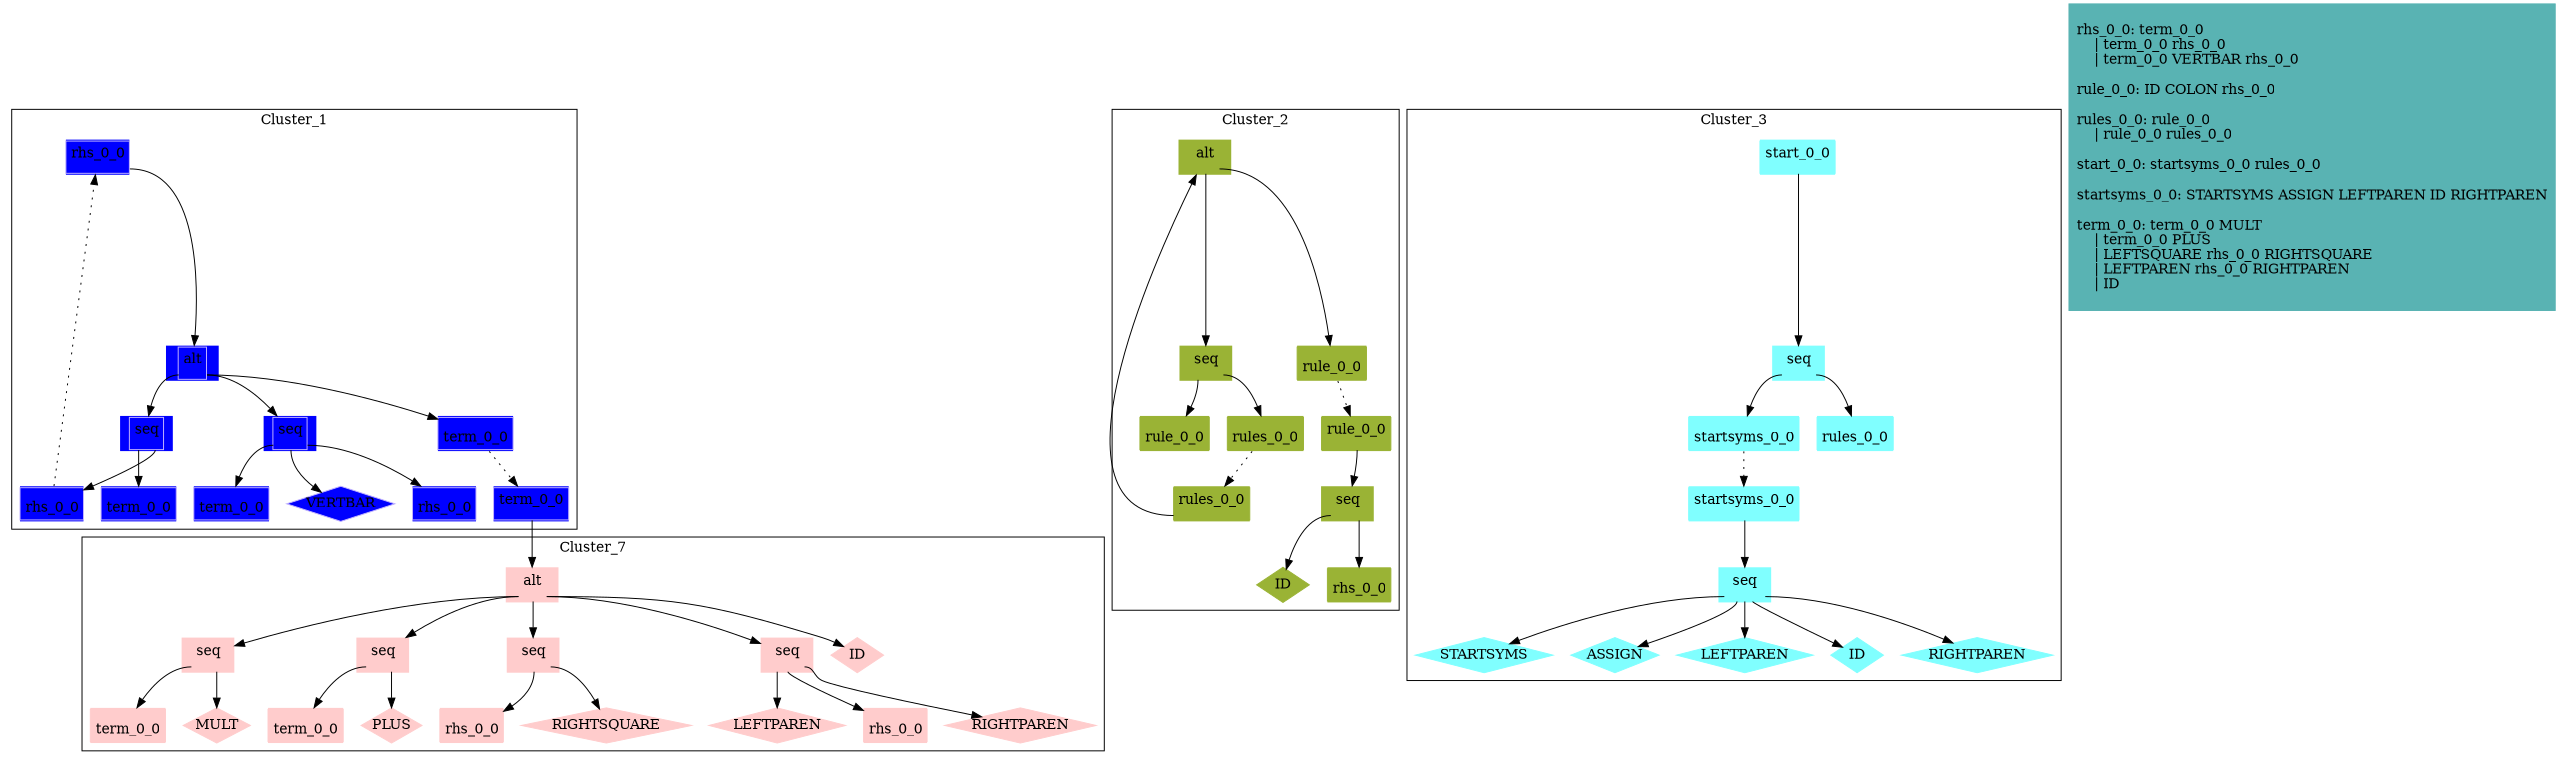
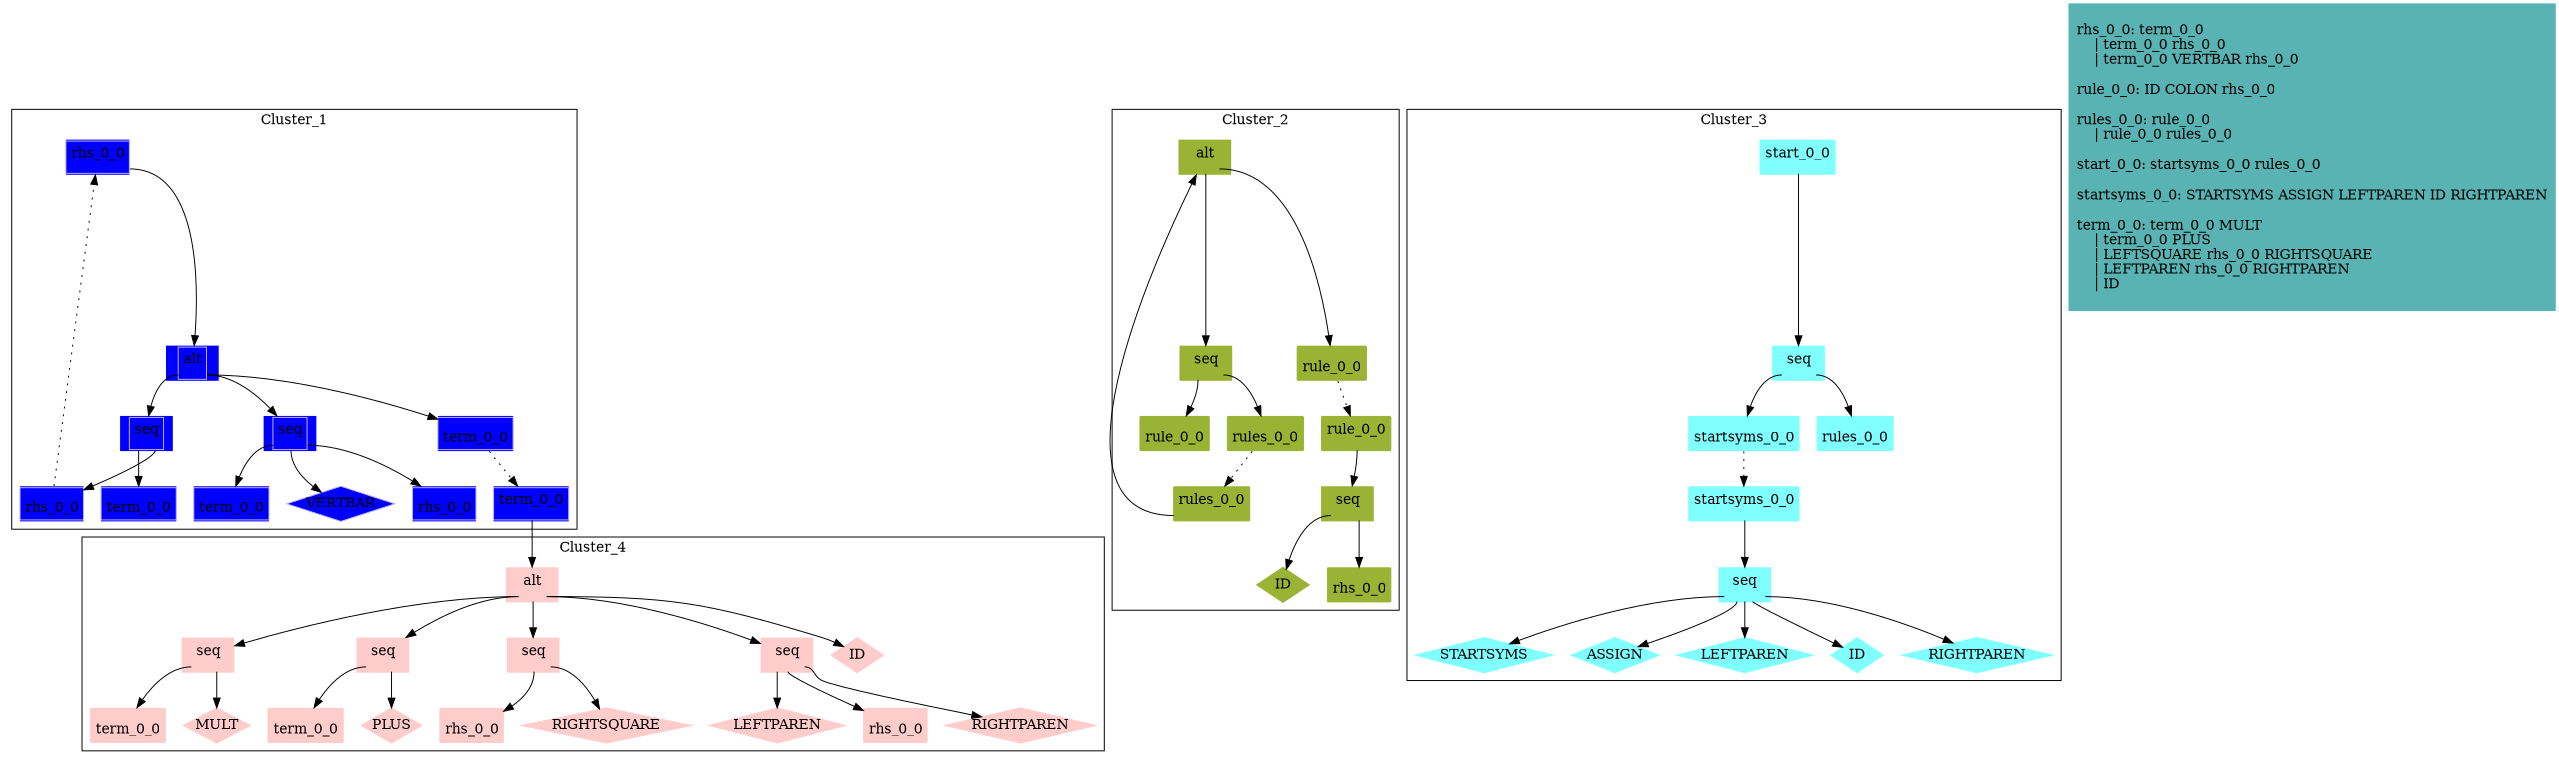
(593, 548) -> (593, 548)
